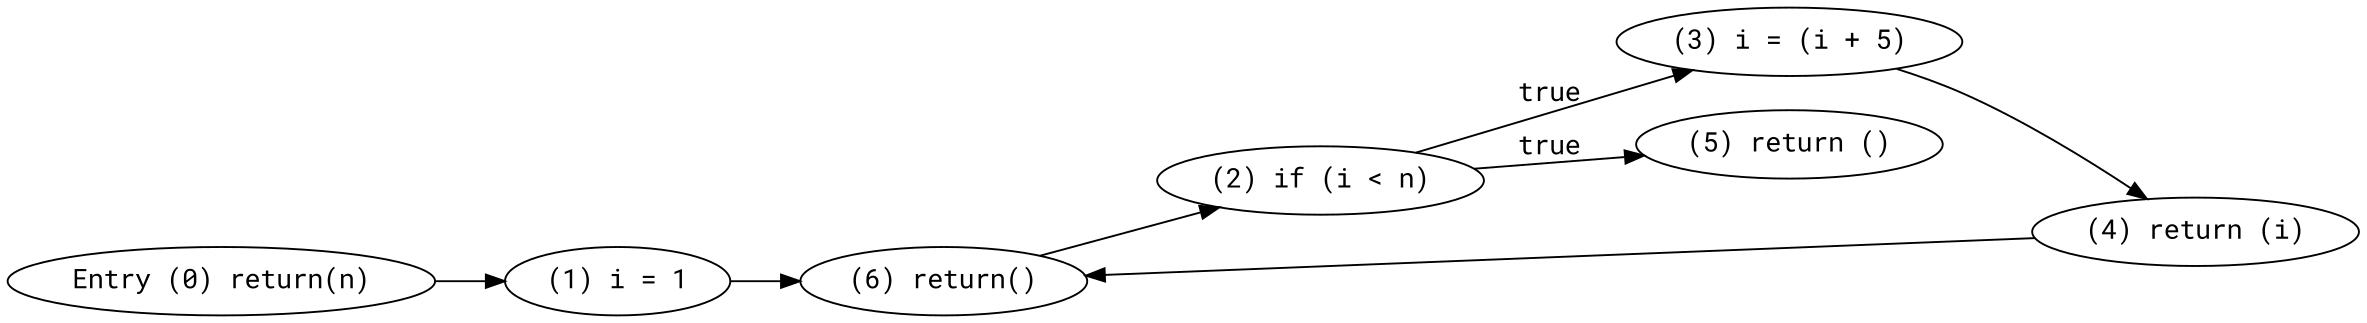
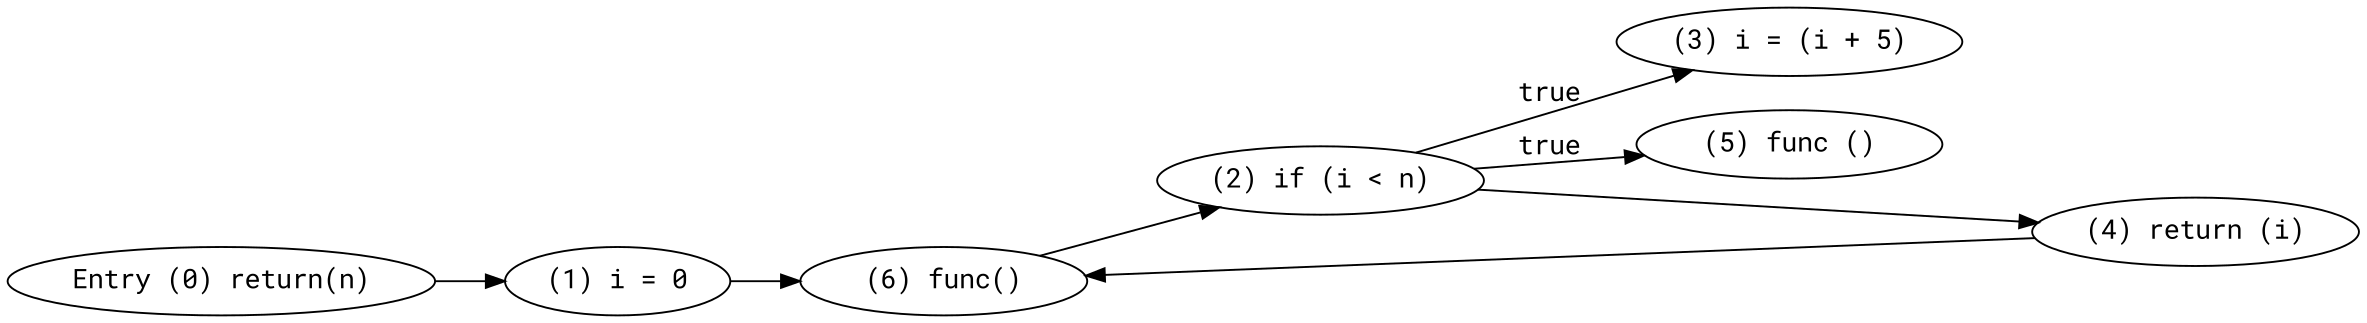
(2018, 120) -> (1748, 206)
(1789, 144) -> (1789, 144)
(618, 281) -> (618, 281)
(944, 281) -> (944, 281)
